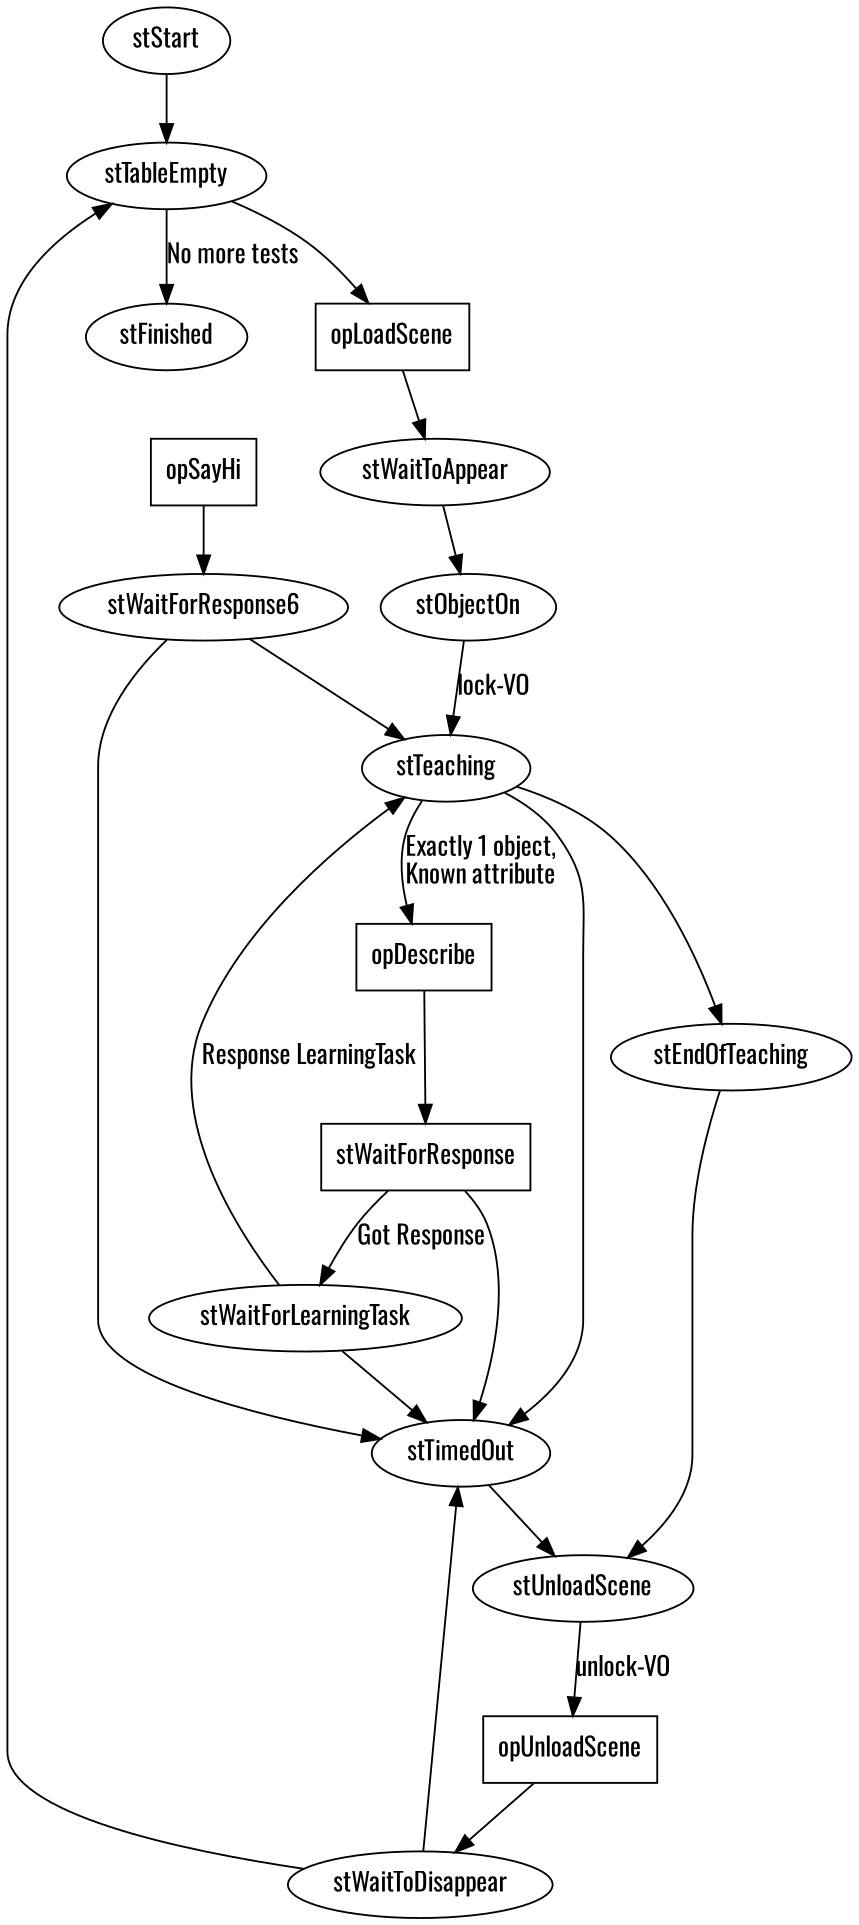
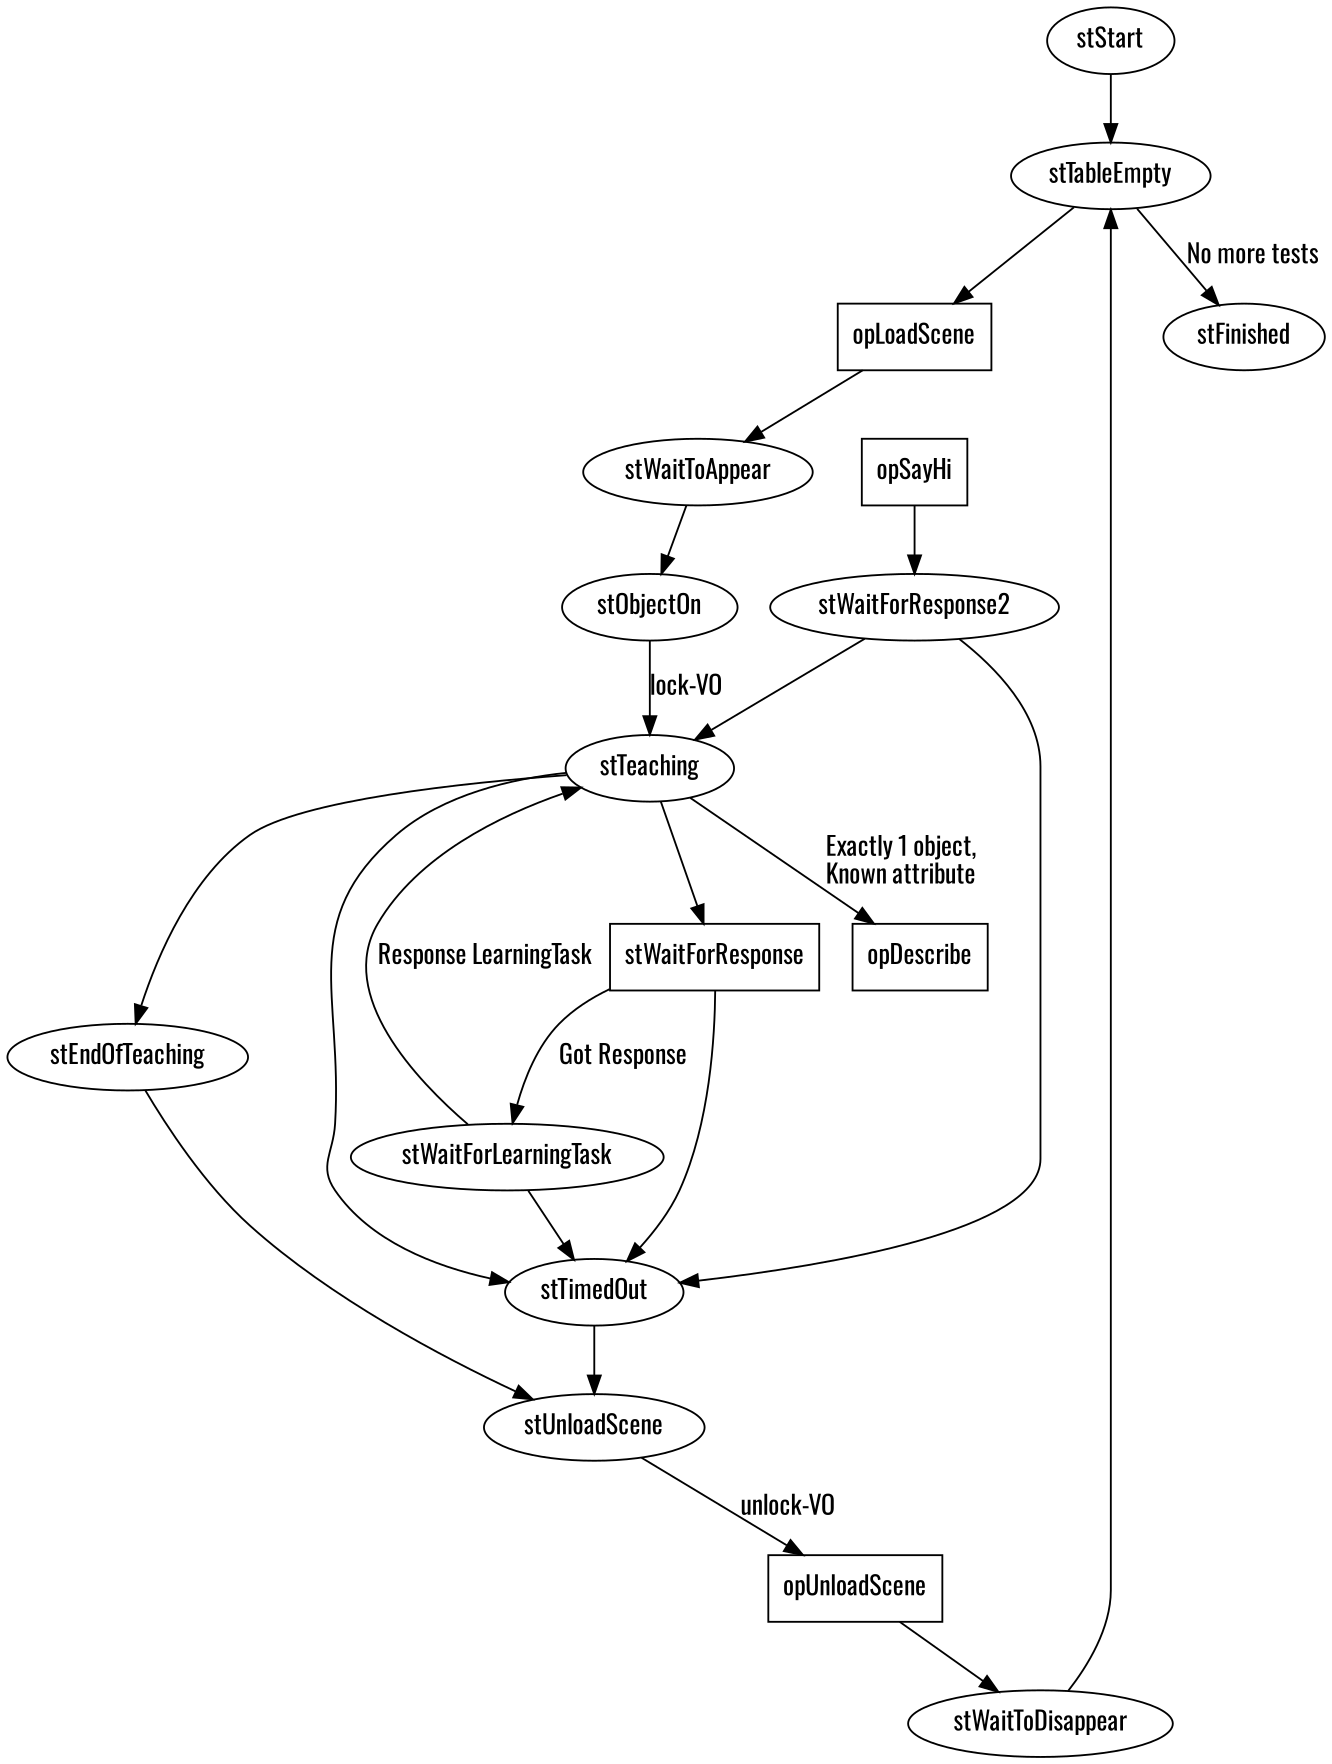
(204, 607) -> (915, 607)
(425, 1048) -> (679, 854)
(440, 1678) -> none
